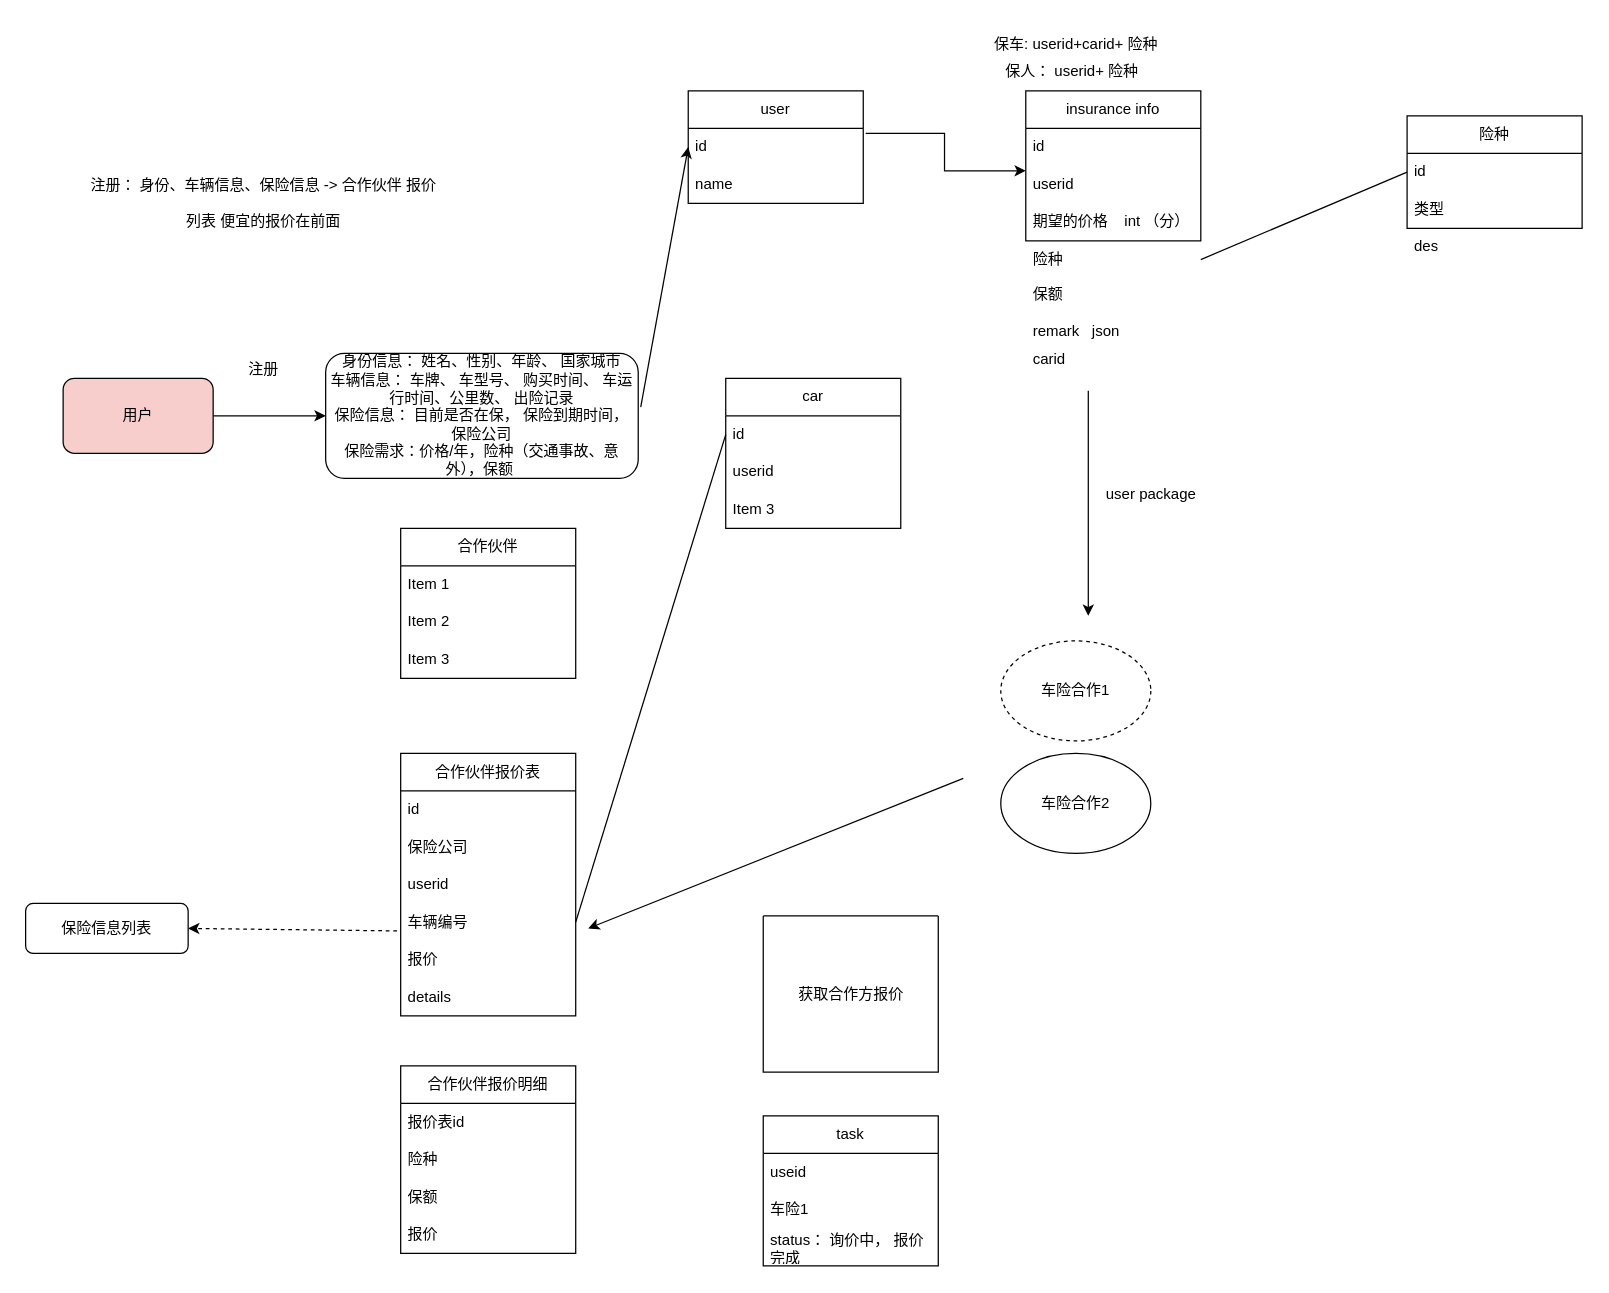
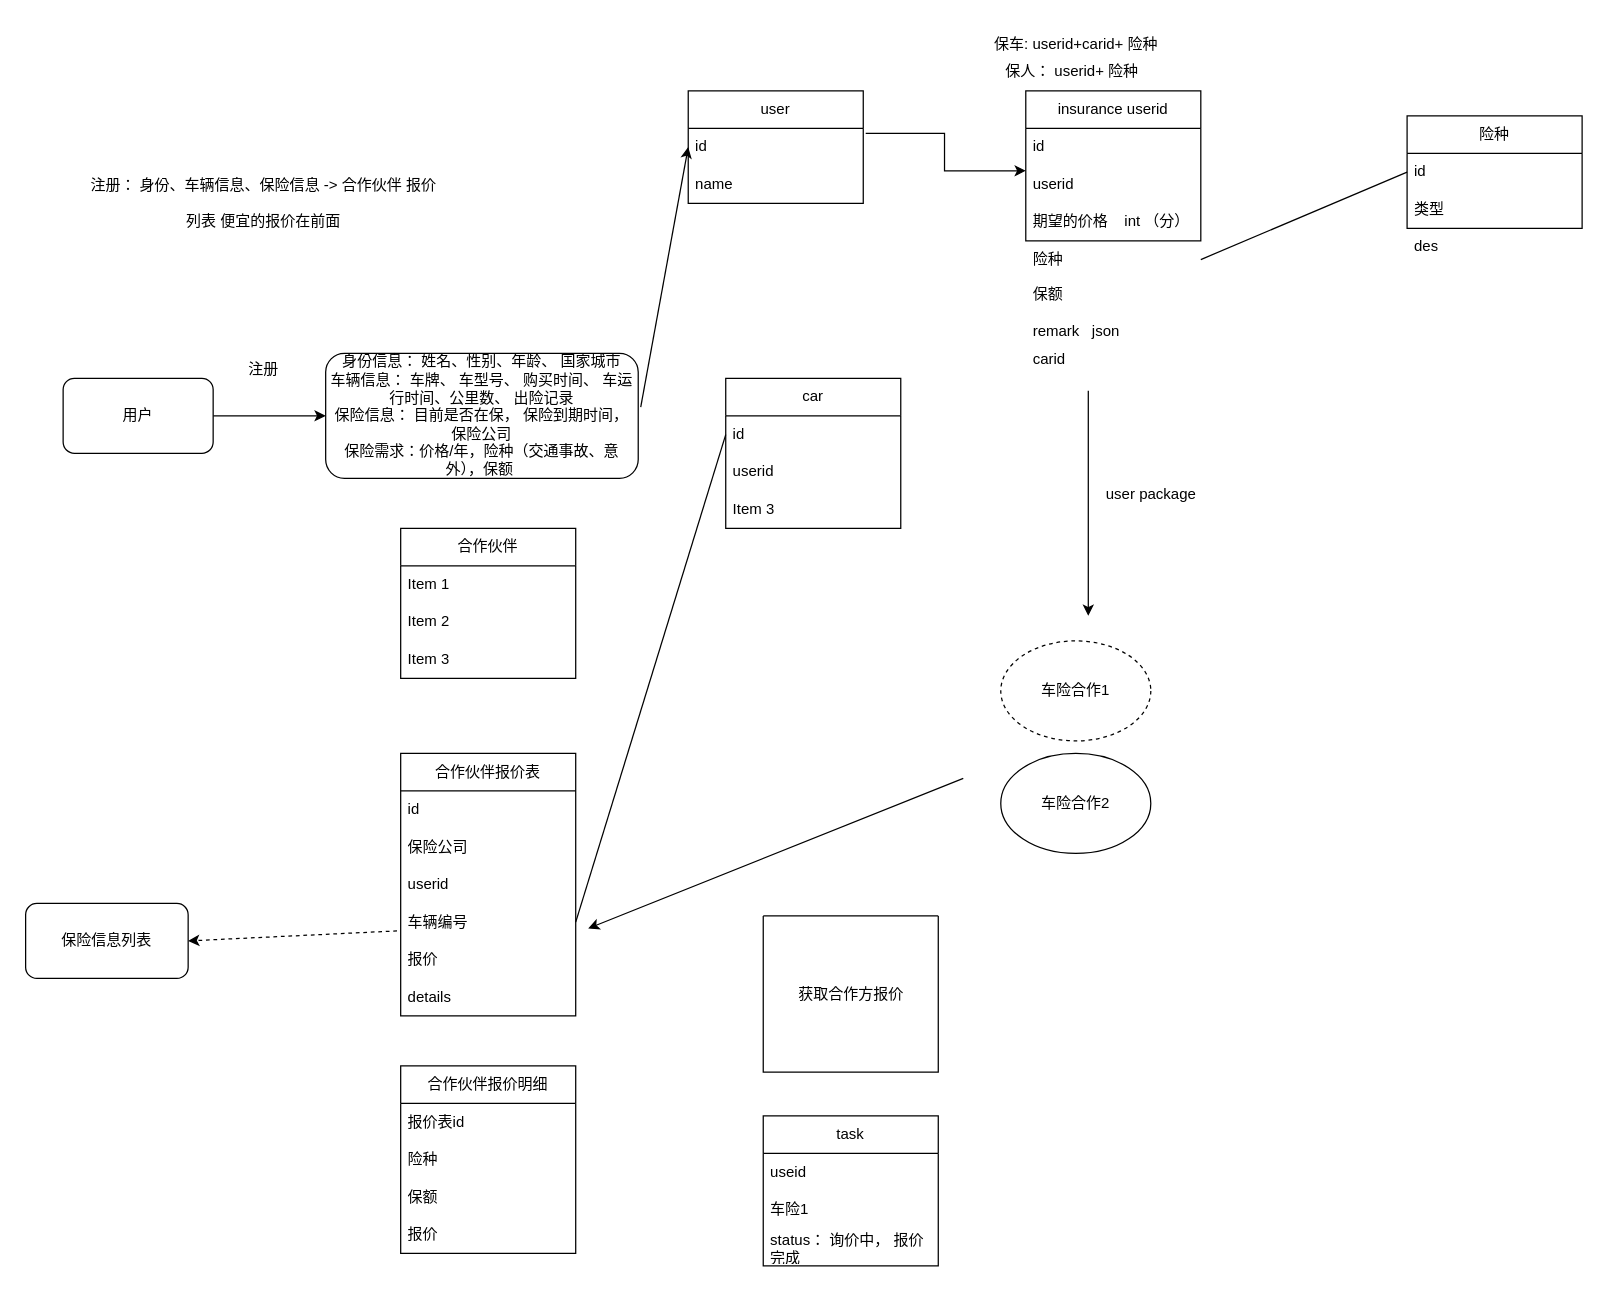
(1113, 109) -> (1113, 109)
(138, 416) -> (138, 416)
(107, 928) -> (107, 941)
